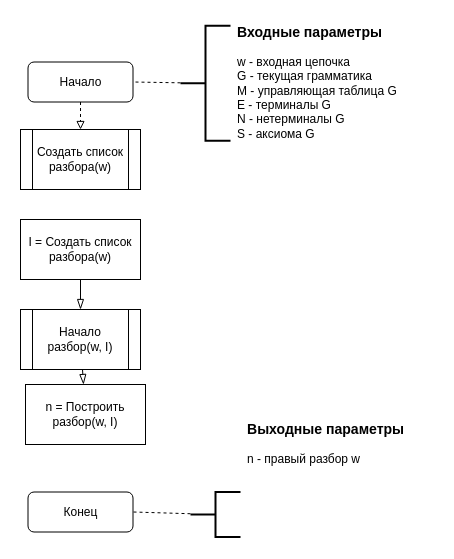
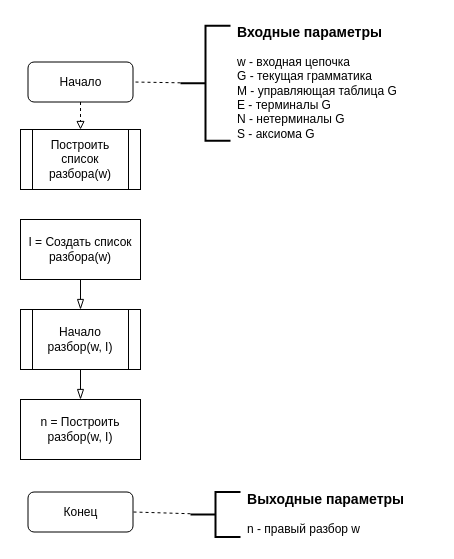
(81, 160) -> (81, 160)
(86, 415) -> (81, 430)
(338, 442) -> (338, 512)
